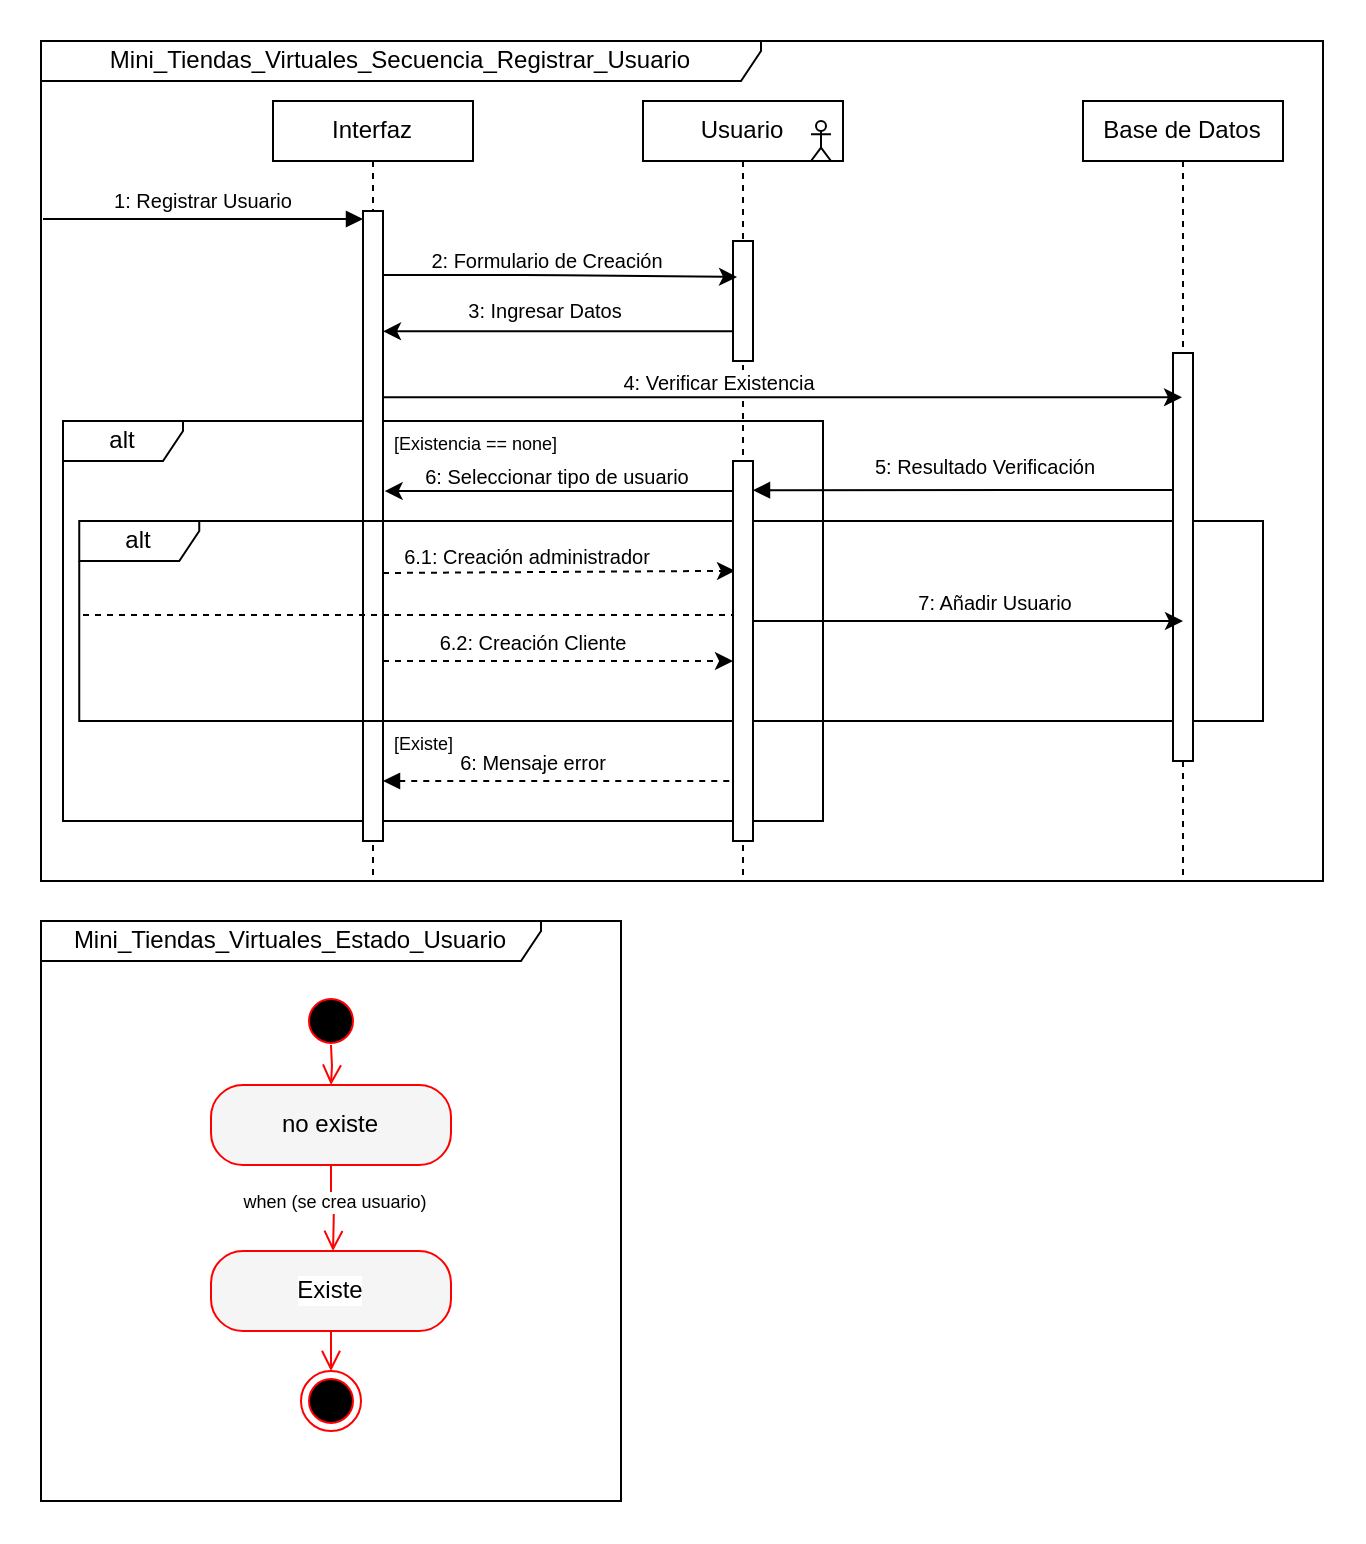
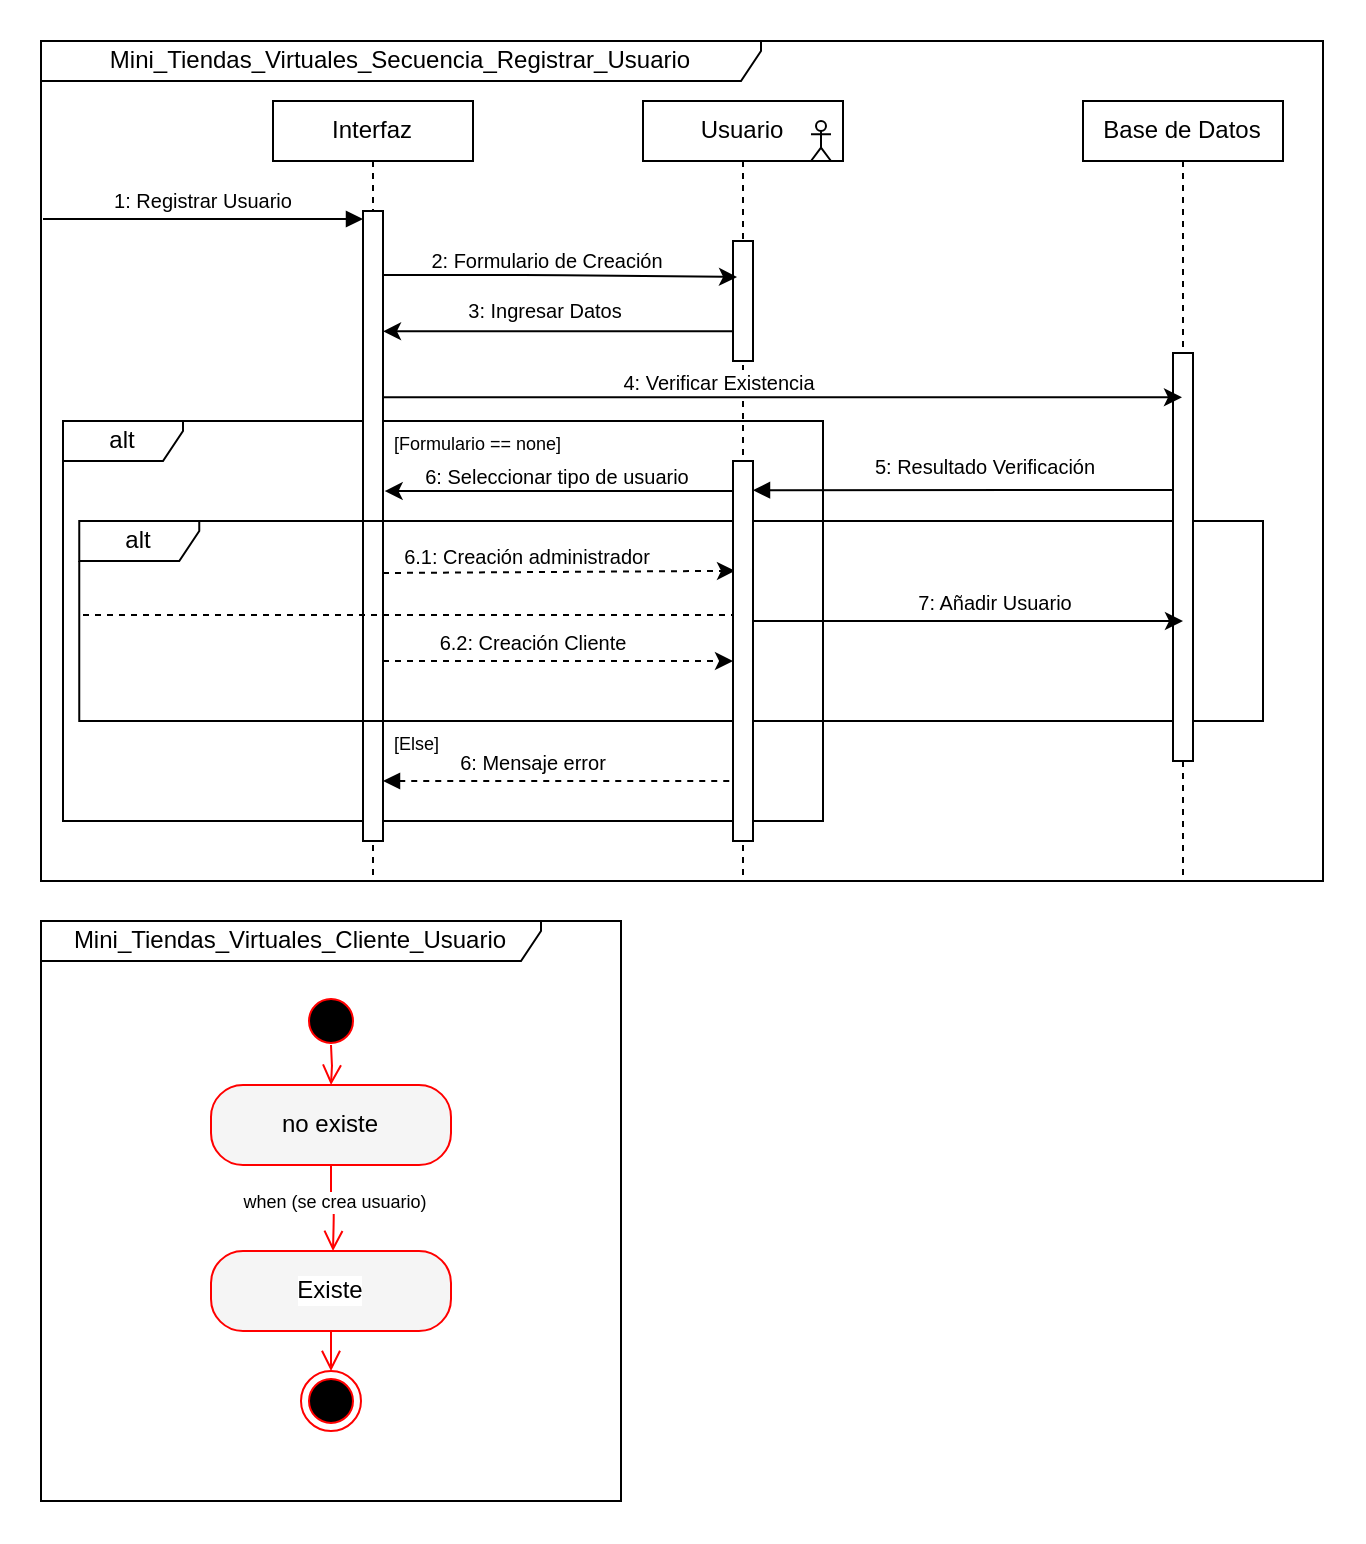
(485, 444) -> (485, 444)
(432, 744) -> (422, 744)
(291, 941) -> (291, 941)
